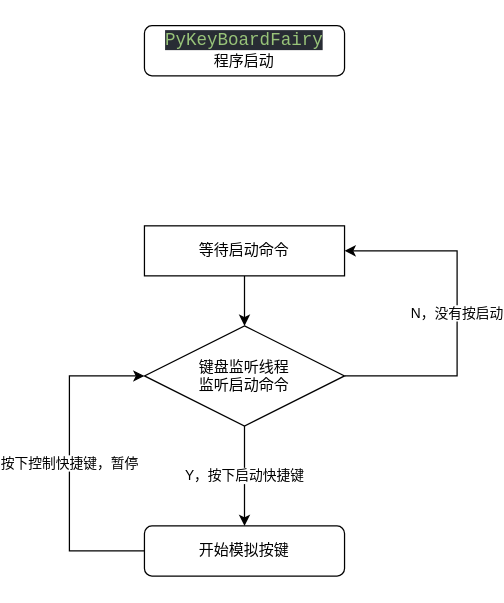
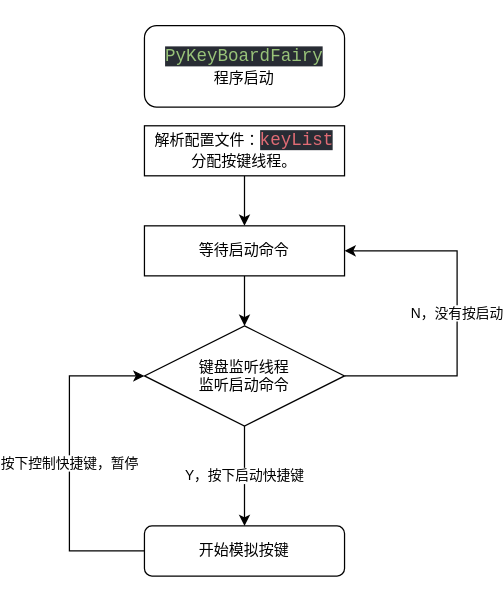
(244, 51) -> (244, 66)
none -> (244, 151)
none -> (244, 197)
